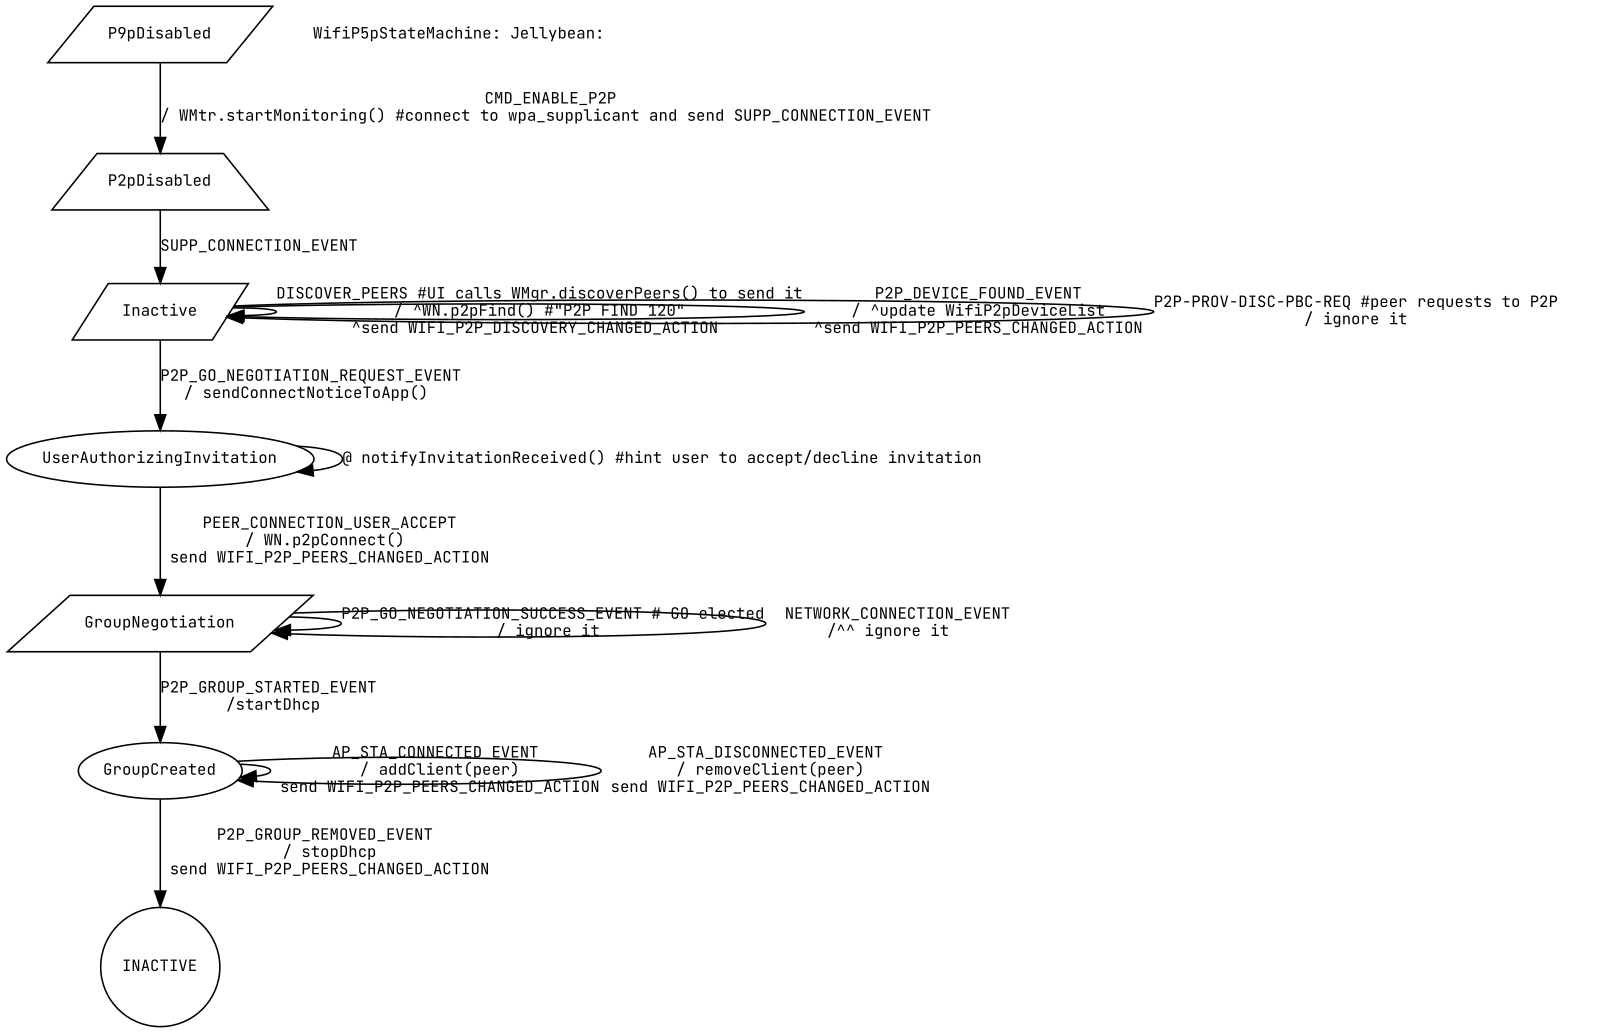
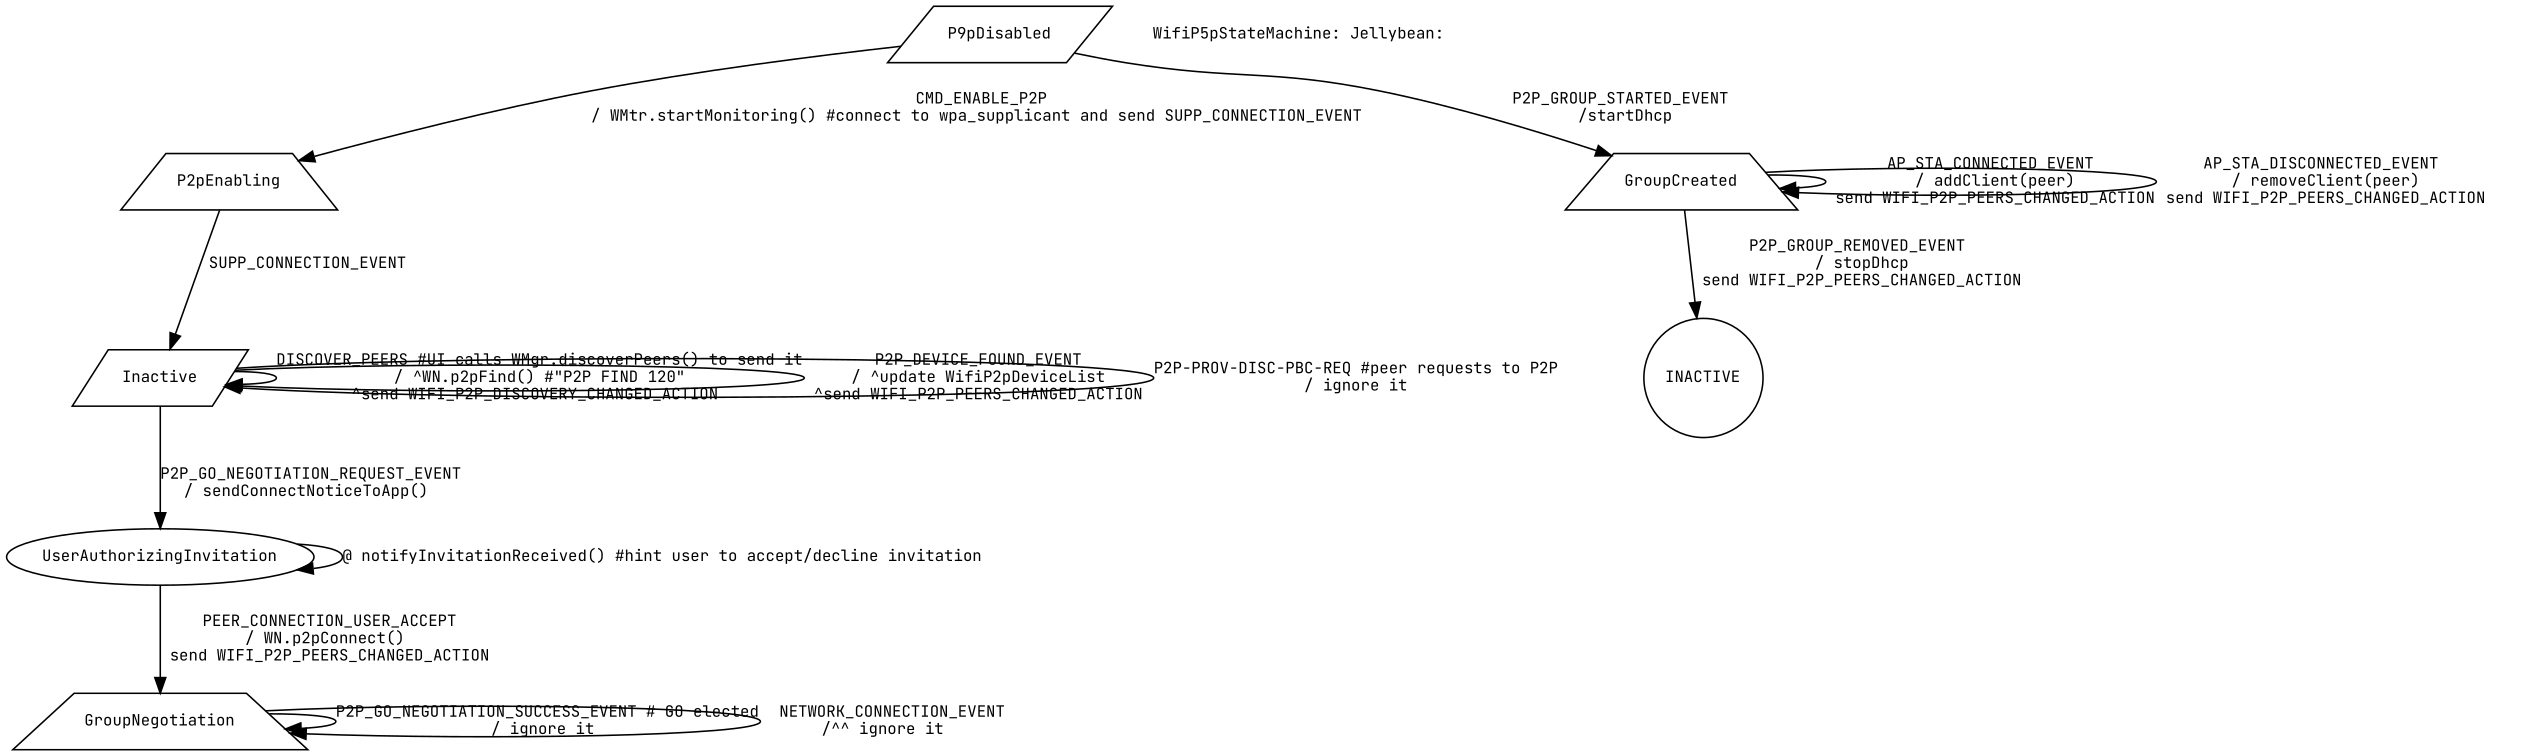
(160, 182) -> (229, 182)
(160, 624) -> (160, 721)
(160, 689) -> (1339, 84)
(160, 771) -> (1682, 182)
